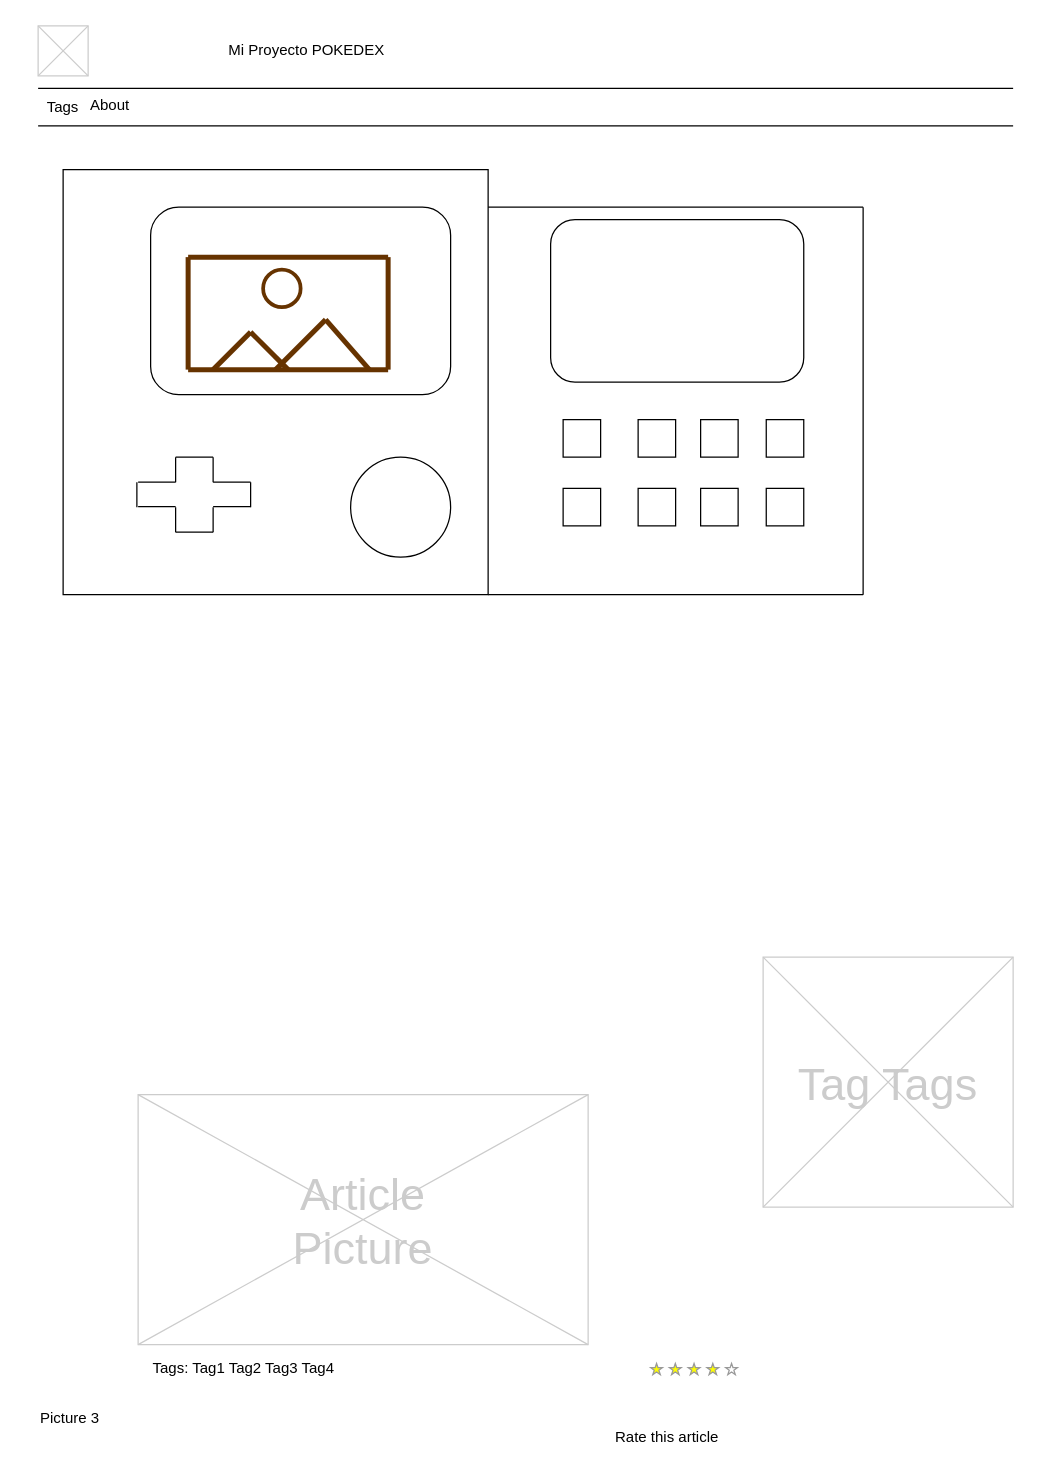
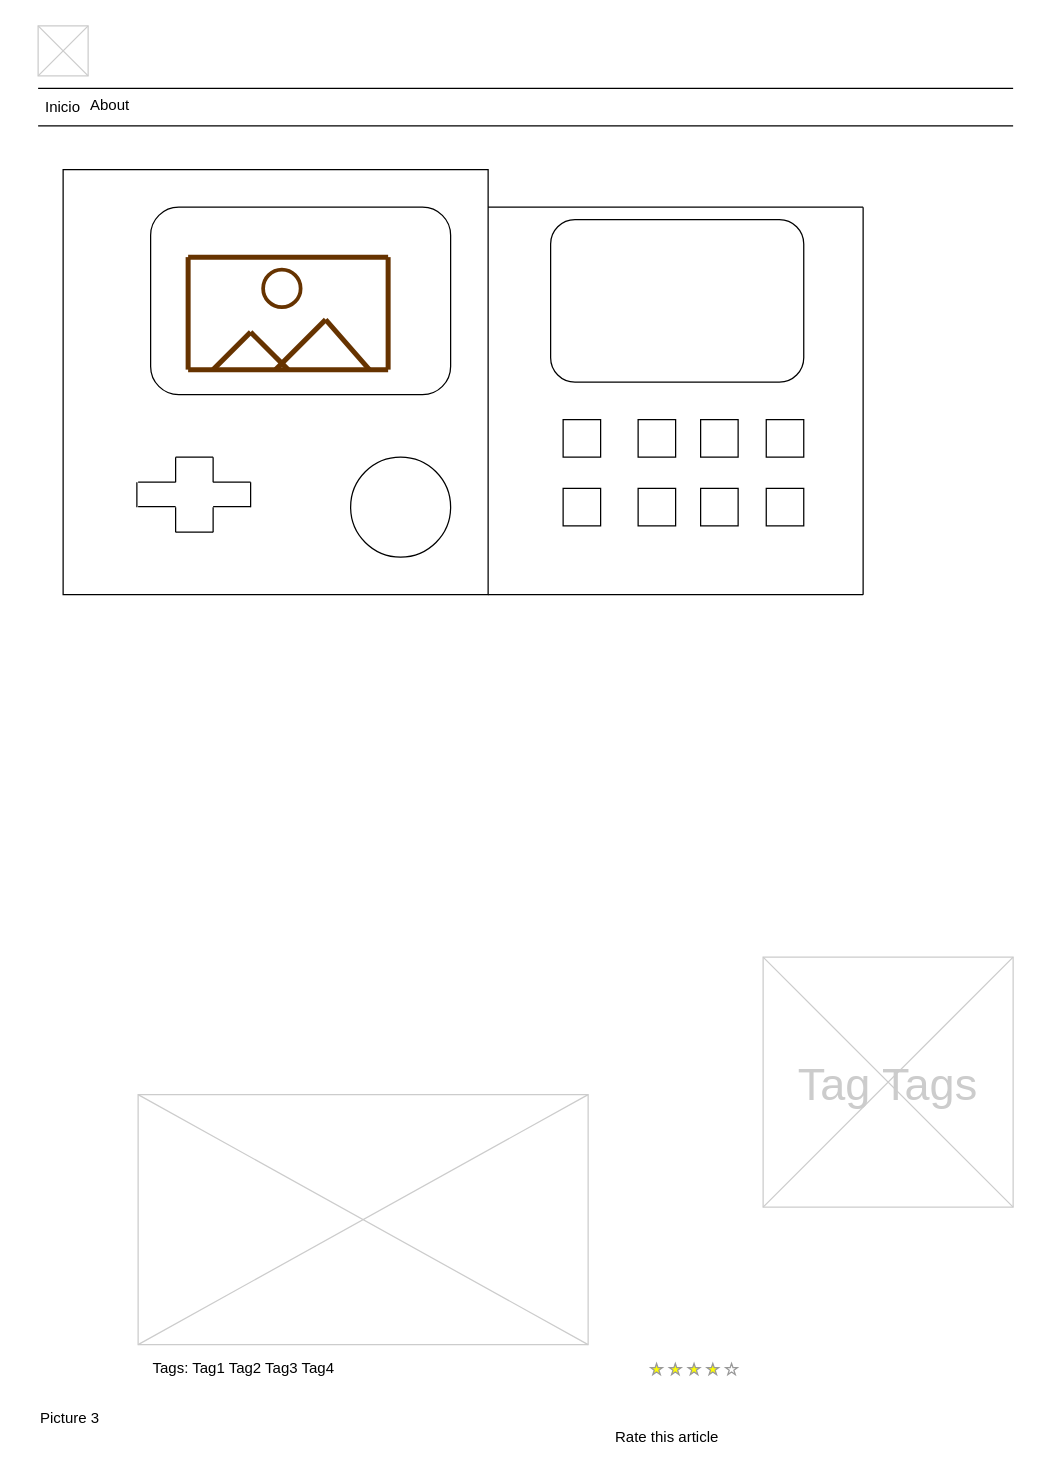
(307, 51) -> none
(63, 107) -> (63, 107)
(363, 1219) -> none
